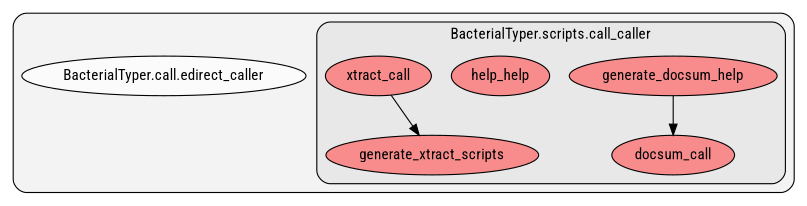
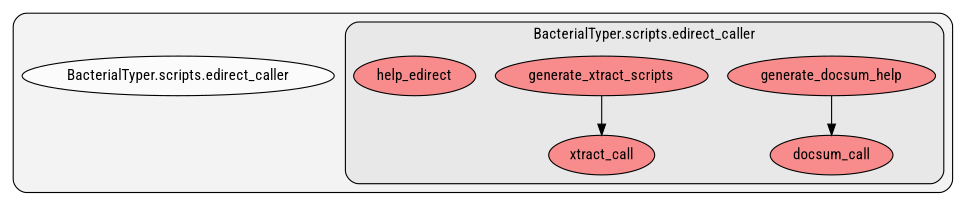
(551, 35) -> (645, 35)
(164, 76) -> (178, 76)
(501, 76) -> (415, 76)
(402, 111) -> (602, 110)
